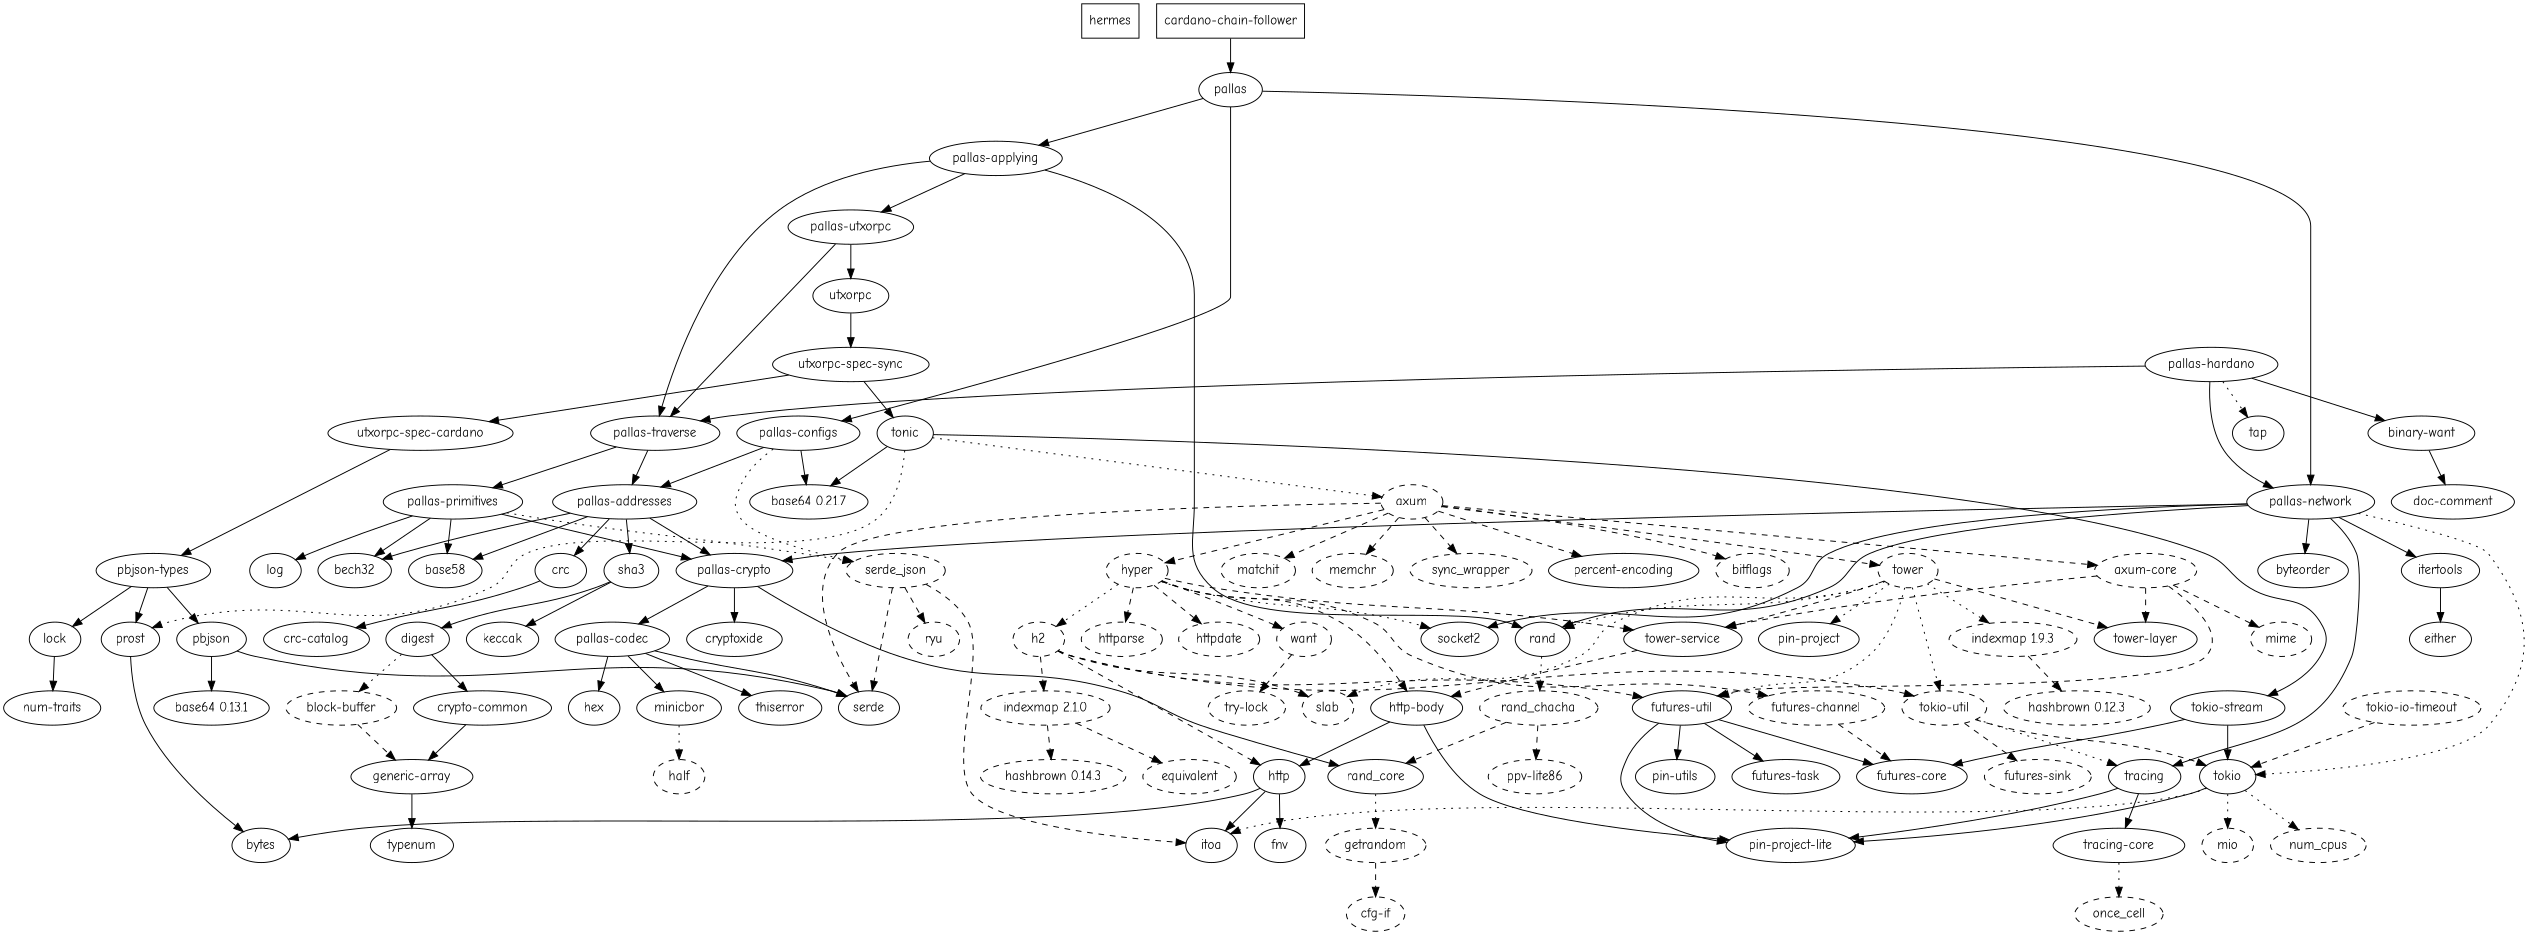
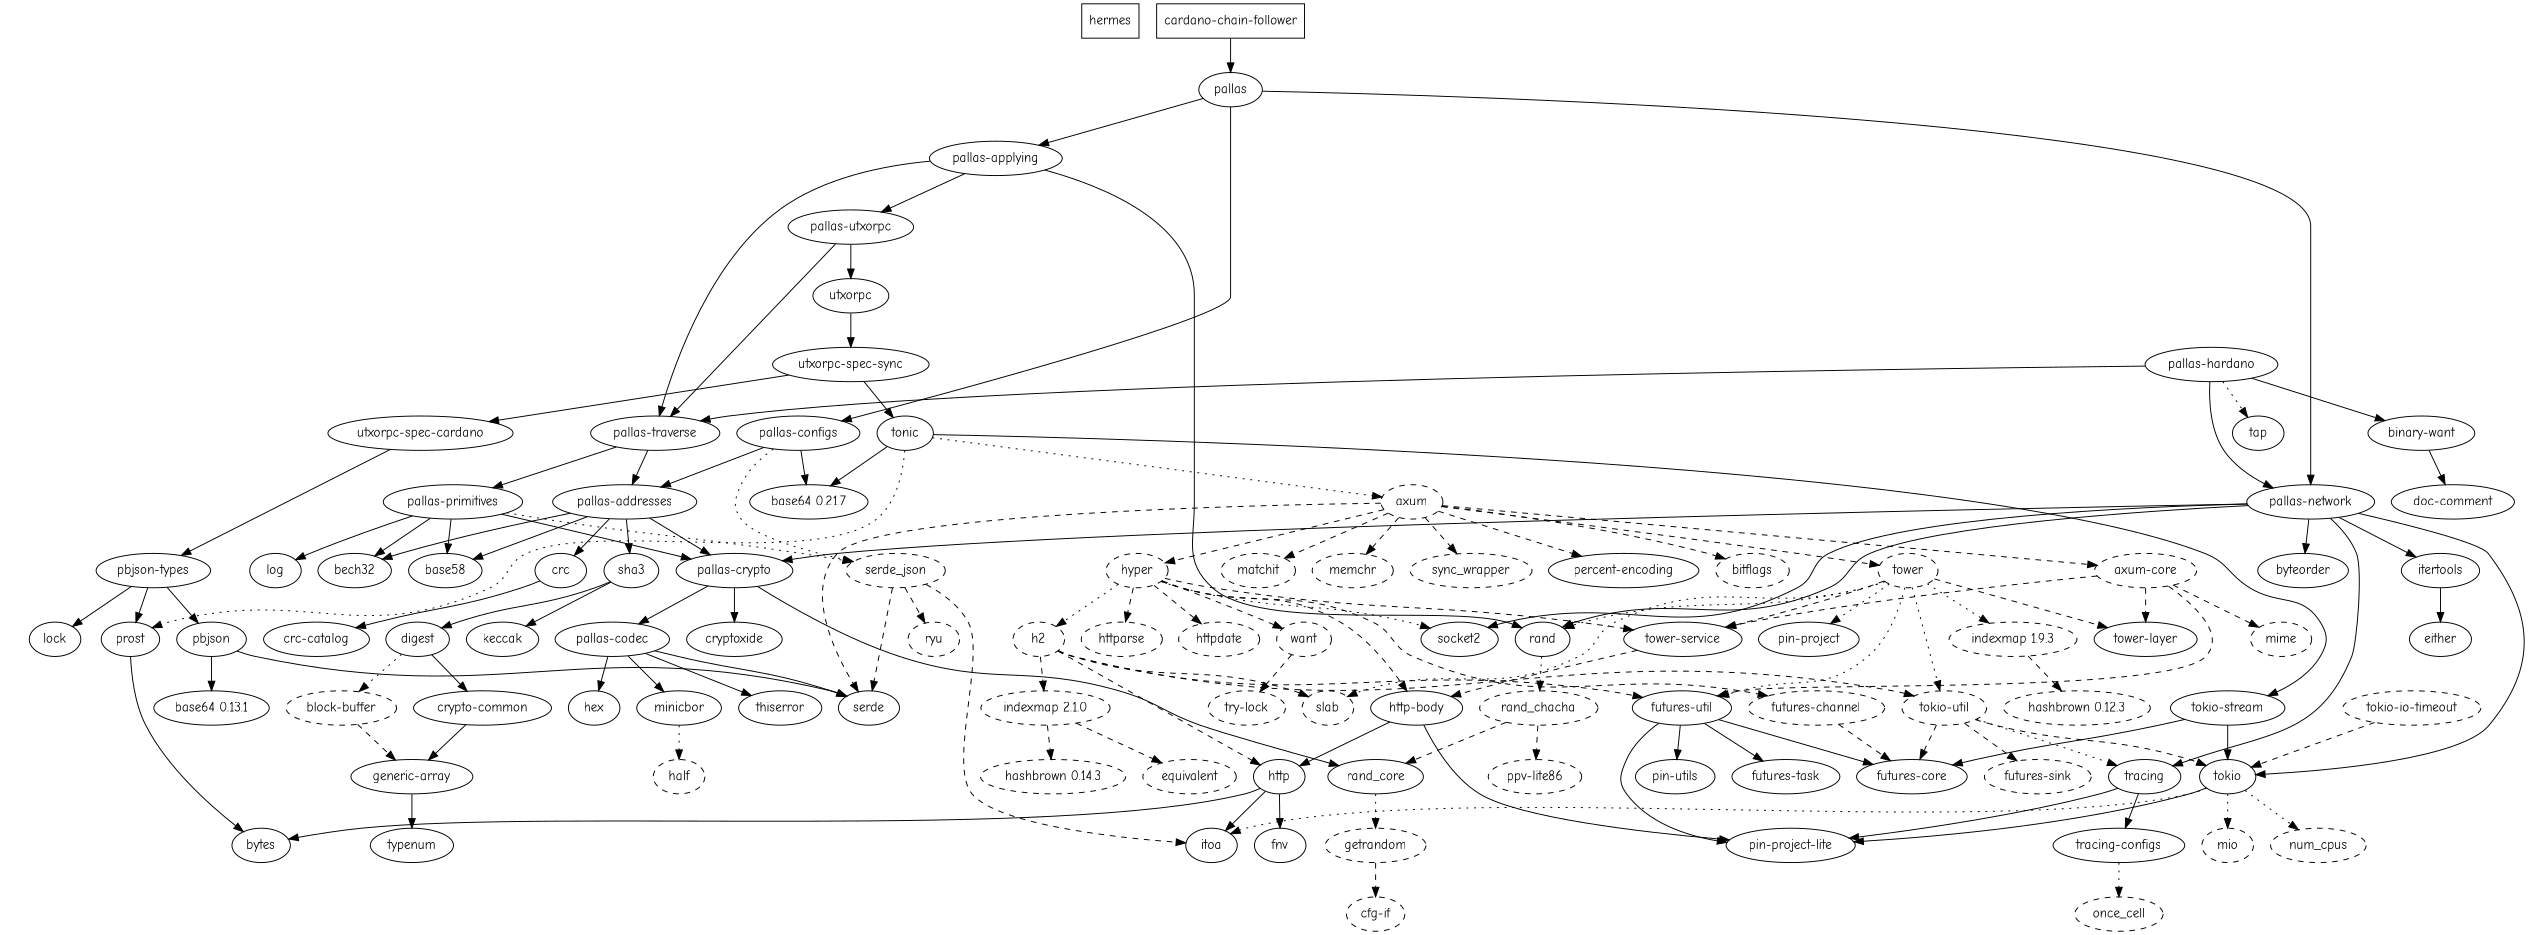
(2514, 686) -> (2514, 686)
(52, 708) -> none
none -> (1930, 738)
(2119, 845) -> (2119, 845)
